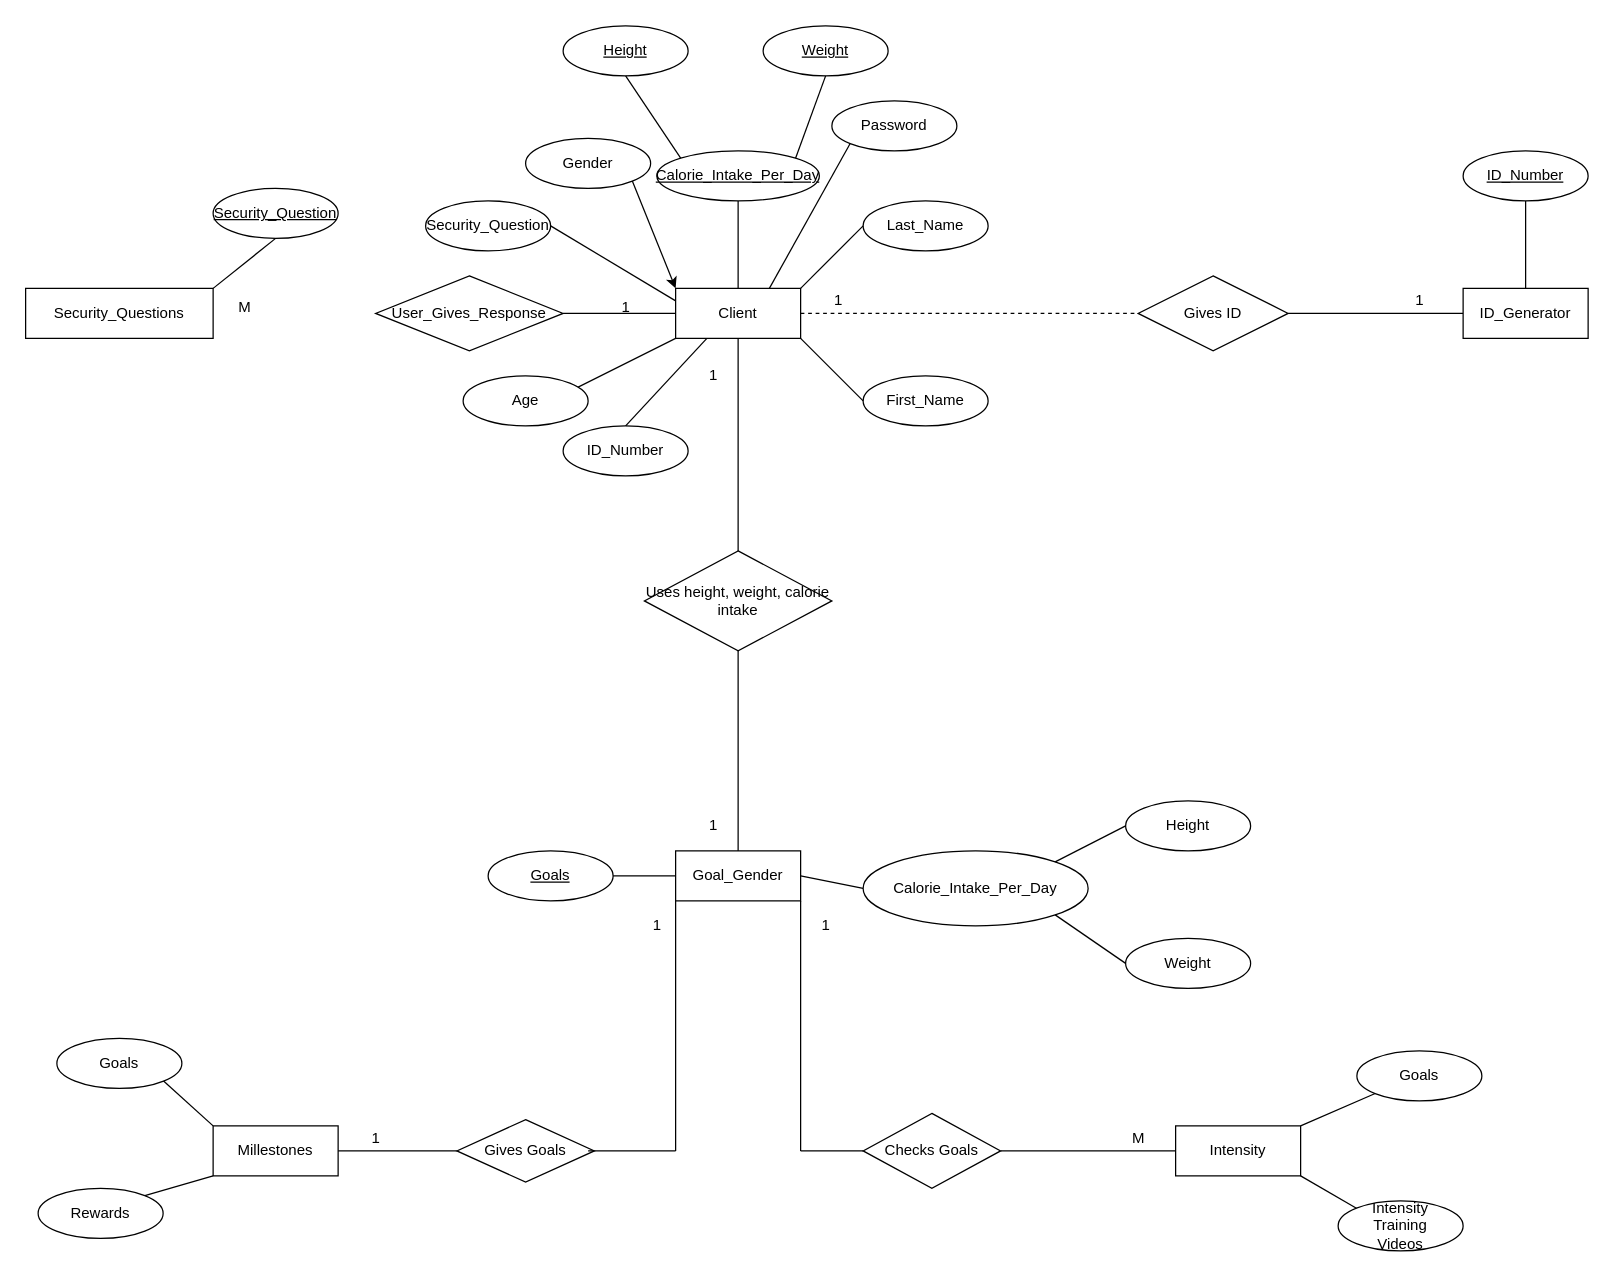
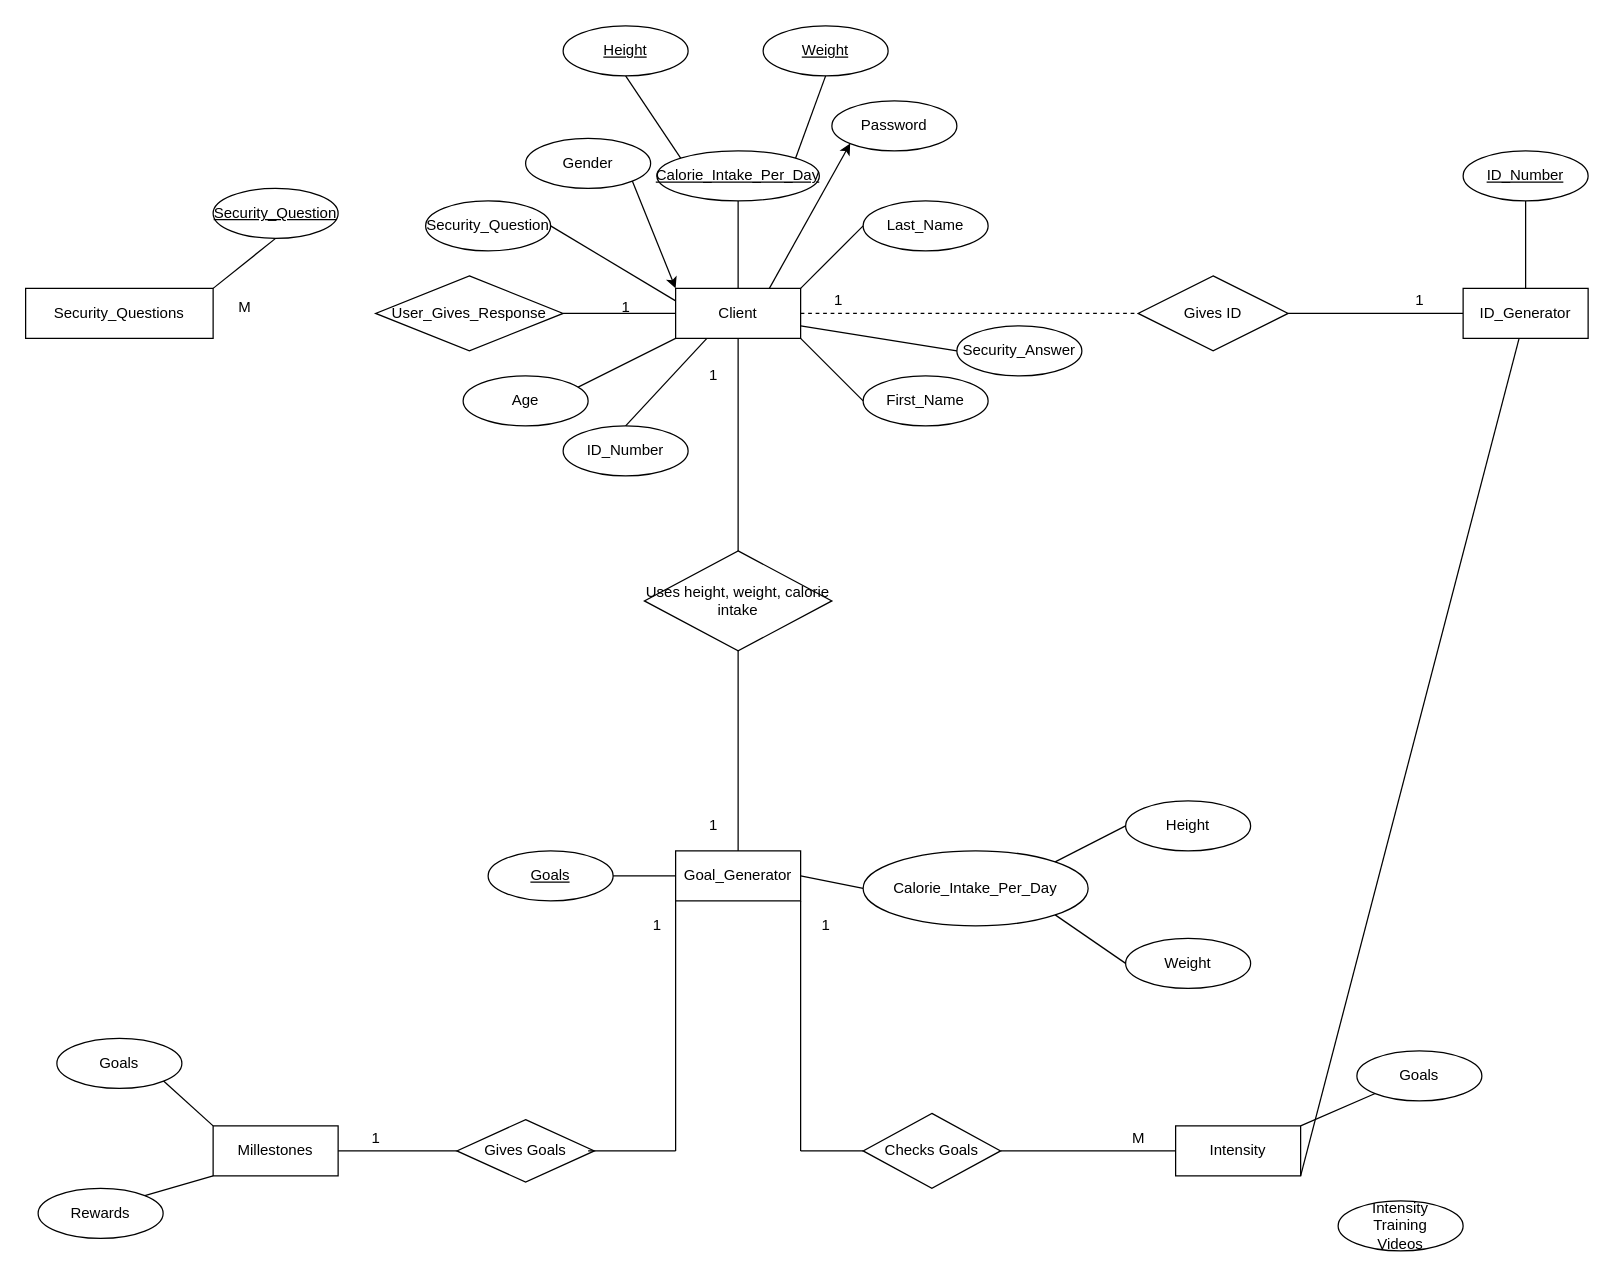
(847, 149) -> (845, 152)
none -> (879, 338)
none -> (1019, 351)
(738, 876) -> (738, 876)
(1329, 1192) -> (1410, 757)
